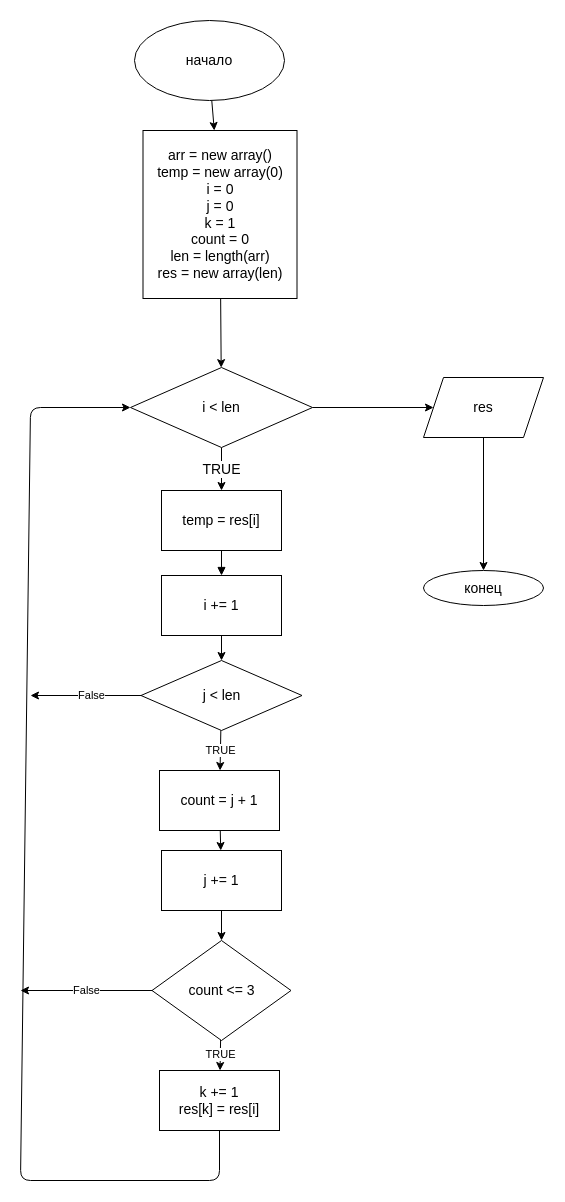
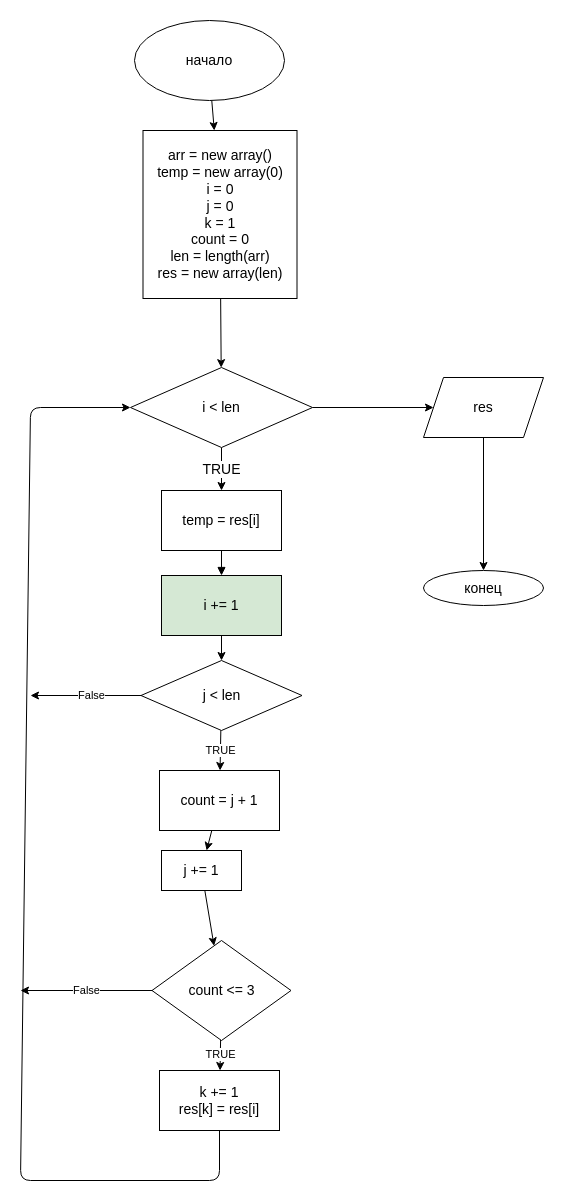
(222, 606) -> (222, 606)
(222, 881) -> (202, 871)
